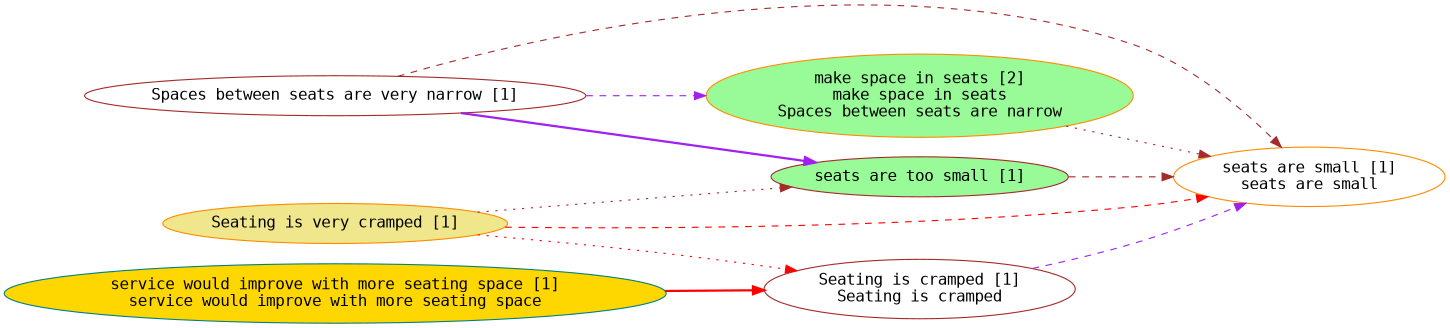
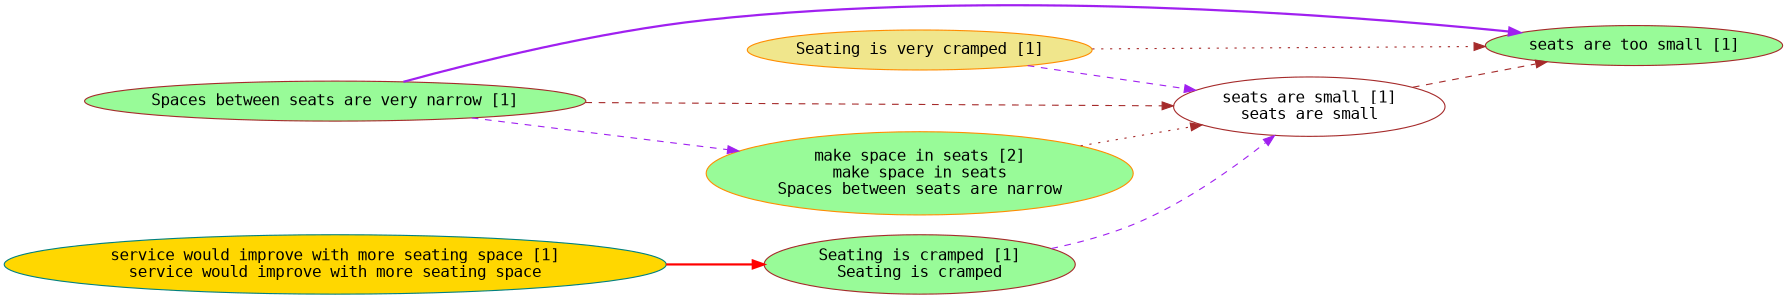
(335, 96) -> (335, 101)
(1115, 177) -> (1474, 76)
(1309, 177) -> (1309, 107)
(851, 224) -> (1106, 77)
(632, 250) -> none
(920, 289) -> (920, 264)
